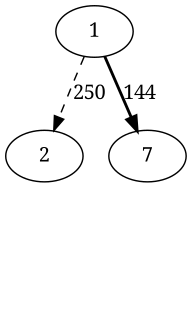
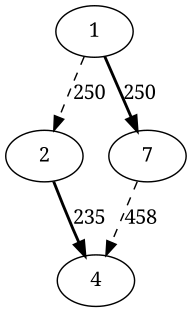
(140, 94) -> (140, 94)
none -> (96, 281)
